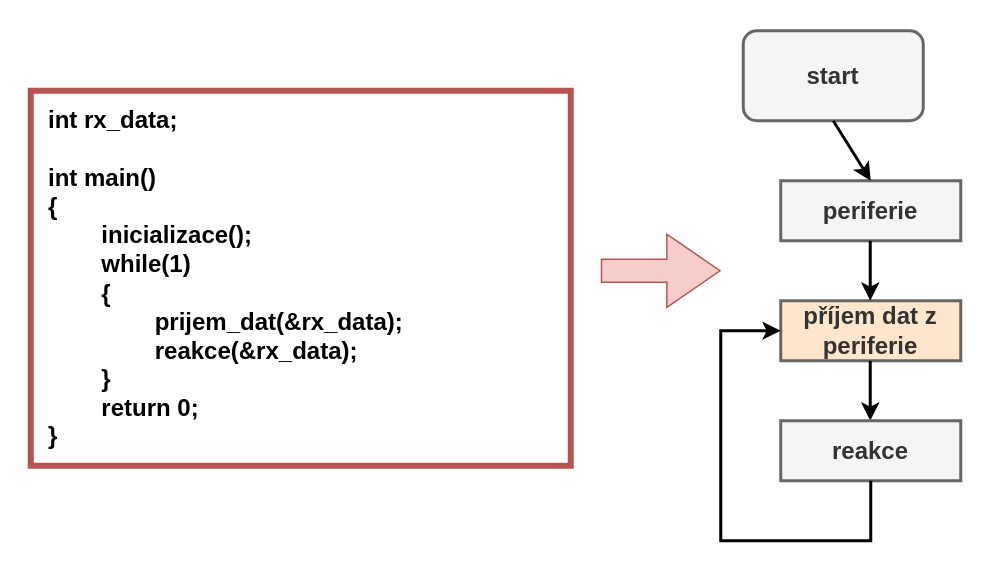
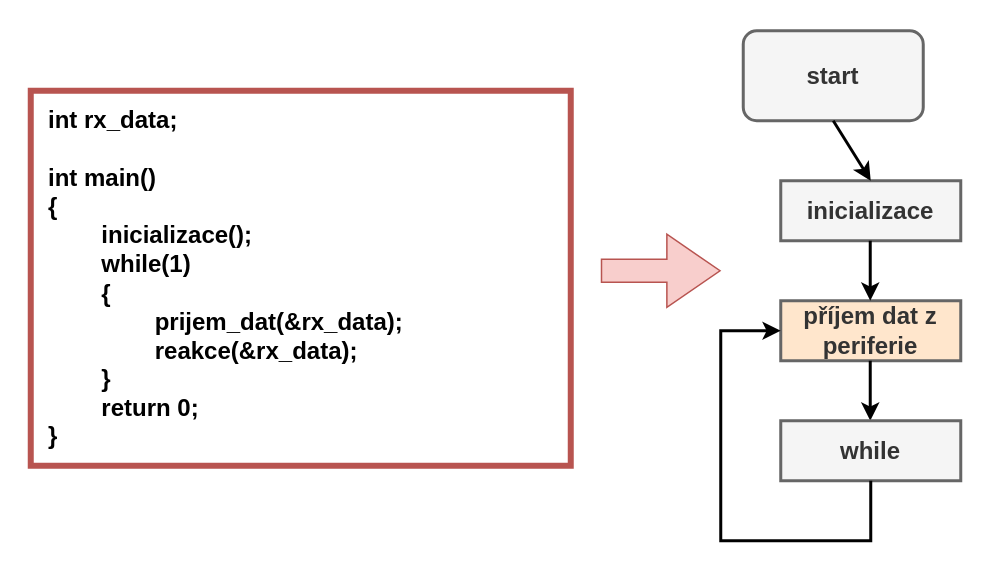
(871, 211) -> (871, 211)
(871, 451) -> (871, 451)
